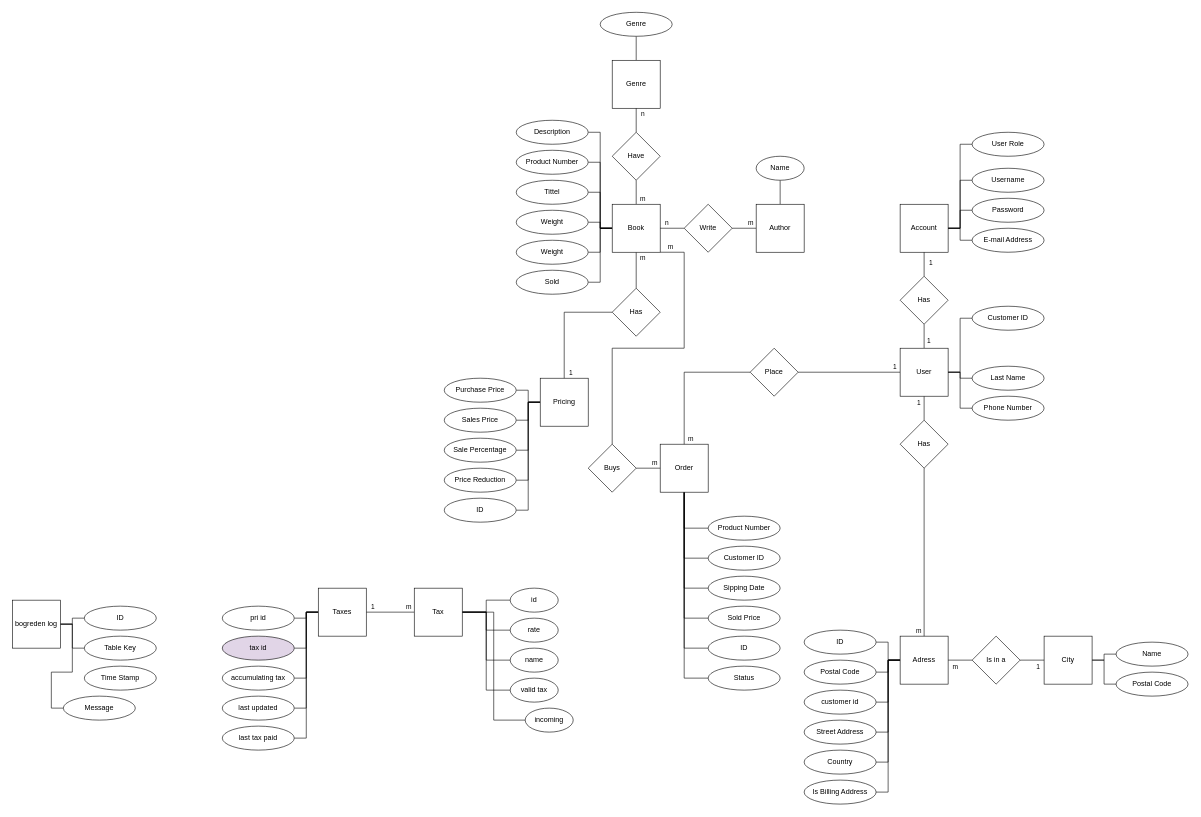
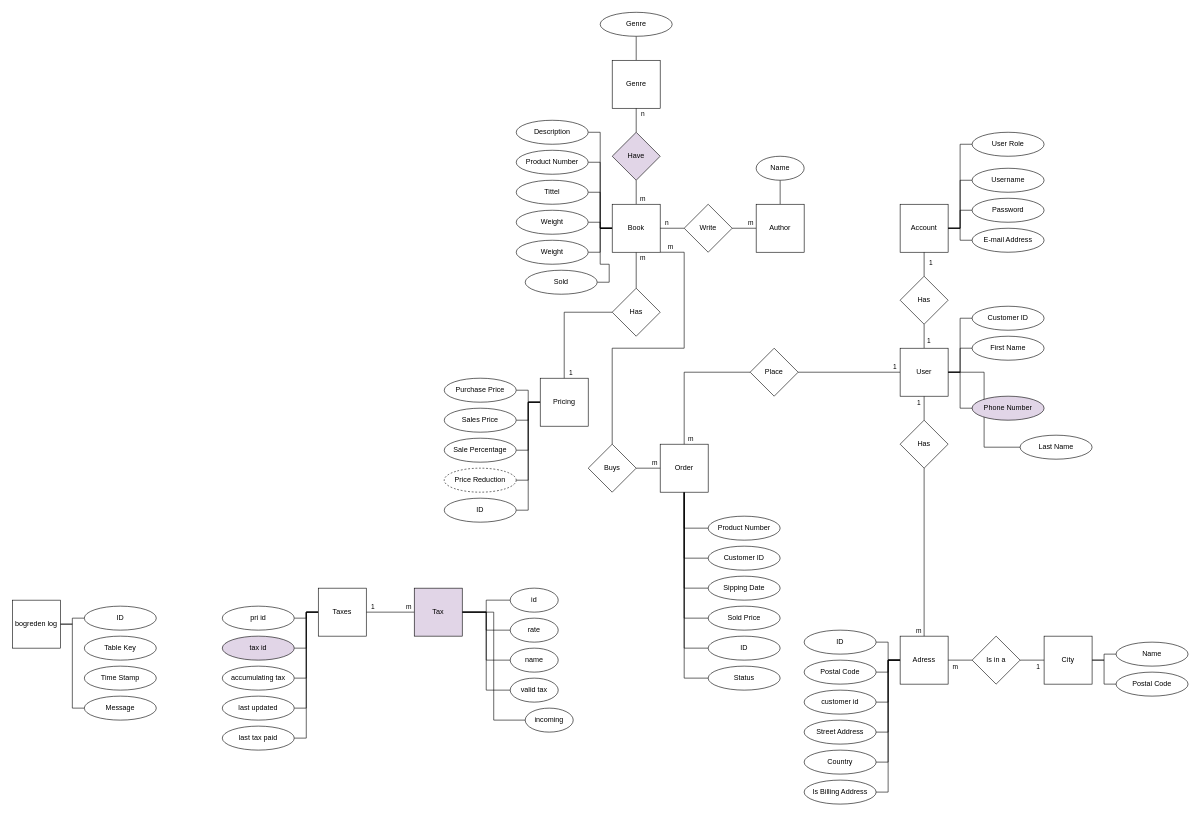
(636, 156) -> (636, 156)
(552, 282) -> (561, 282)
none -> (967, 348)
none -> (1008, 348)
(1008, 378) -> (1056, 447)
(1008, 408) -> (1008, 408)
(480, 480) -> (480, 480)
(438, 612) -> (438, 612)
(79, 648) -> none
(99, 708) -> (120, 708)
